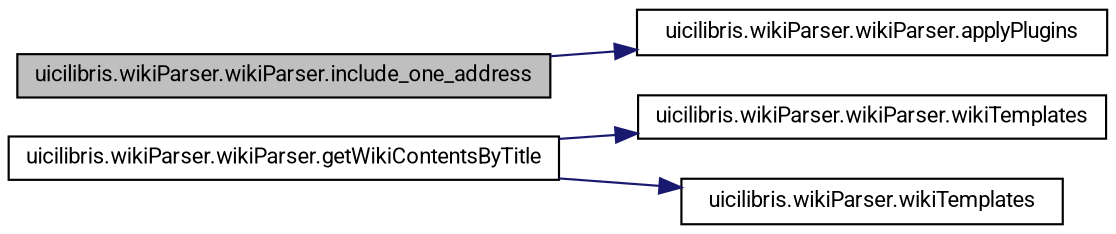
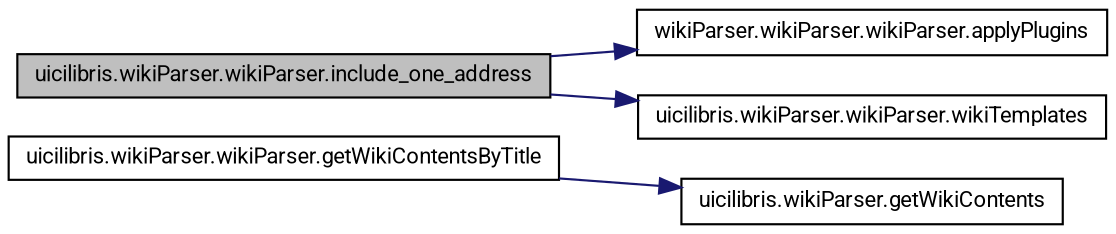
(872, 32) -> (872, 32)
(587, 137) -> (583, 97)
(872, 202) -> (872, 202)
